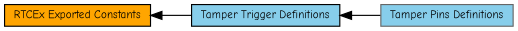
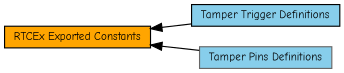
(366, 15) -> (181, 48)
